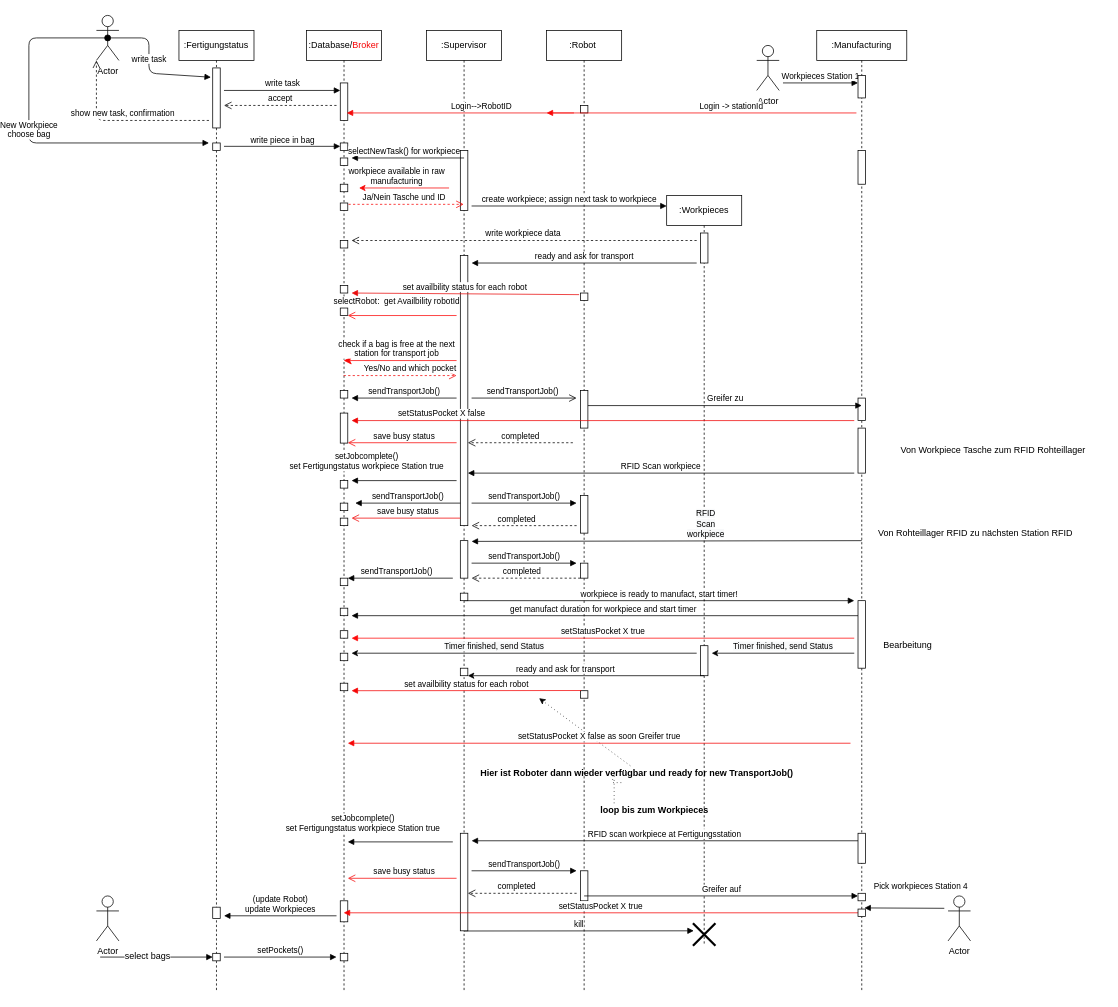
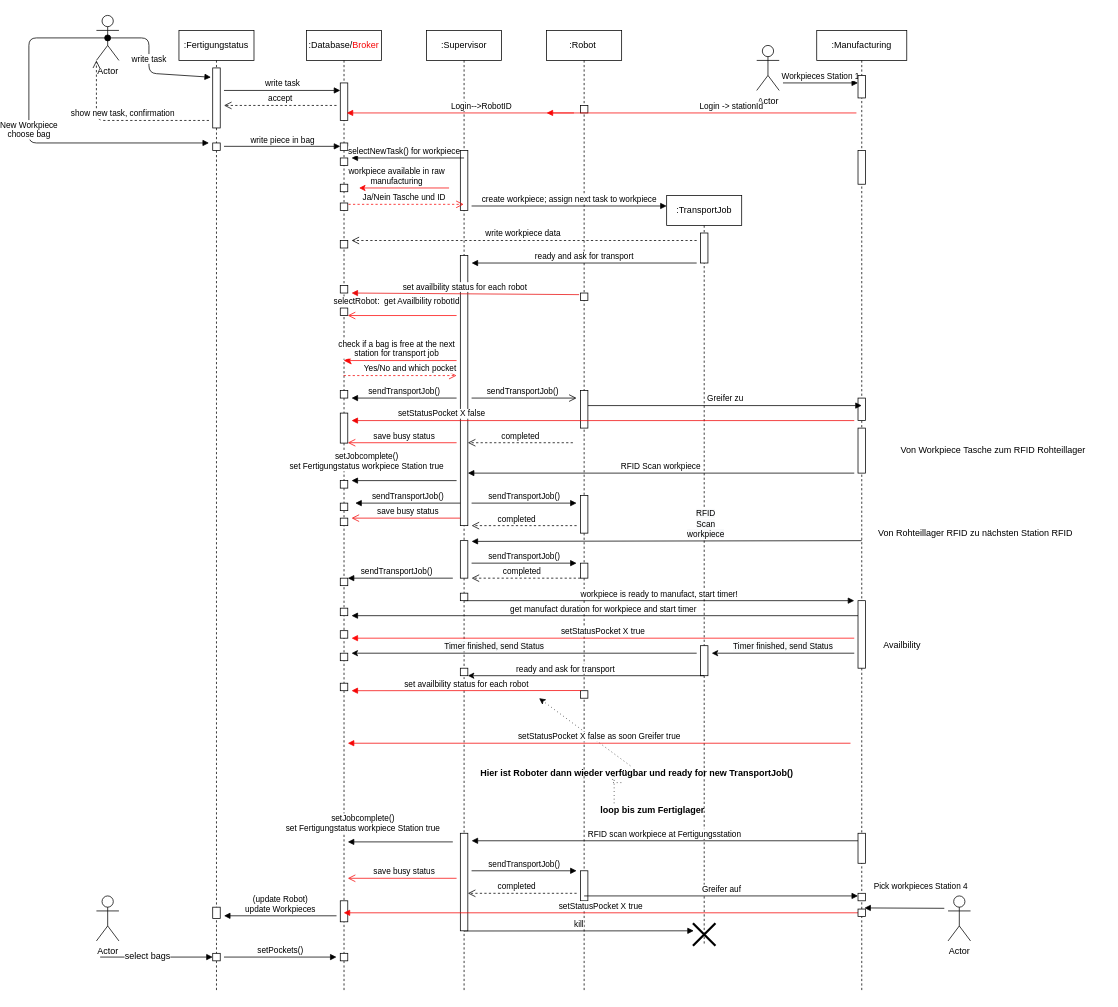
(704, 210) -> (704, 210)
(910, 645) -> (905, 645)
(651, 811) -> (653, 811)
